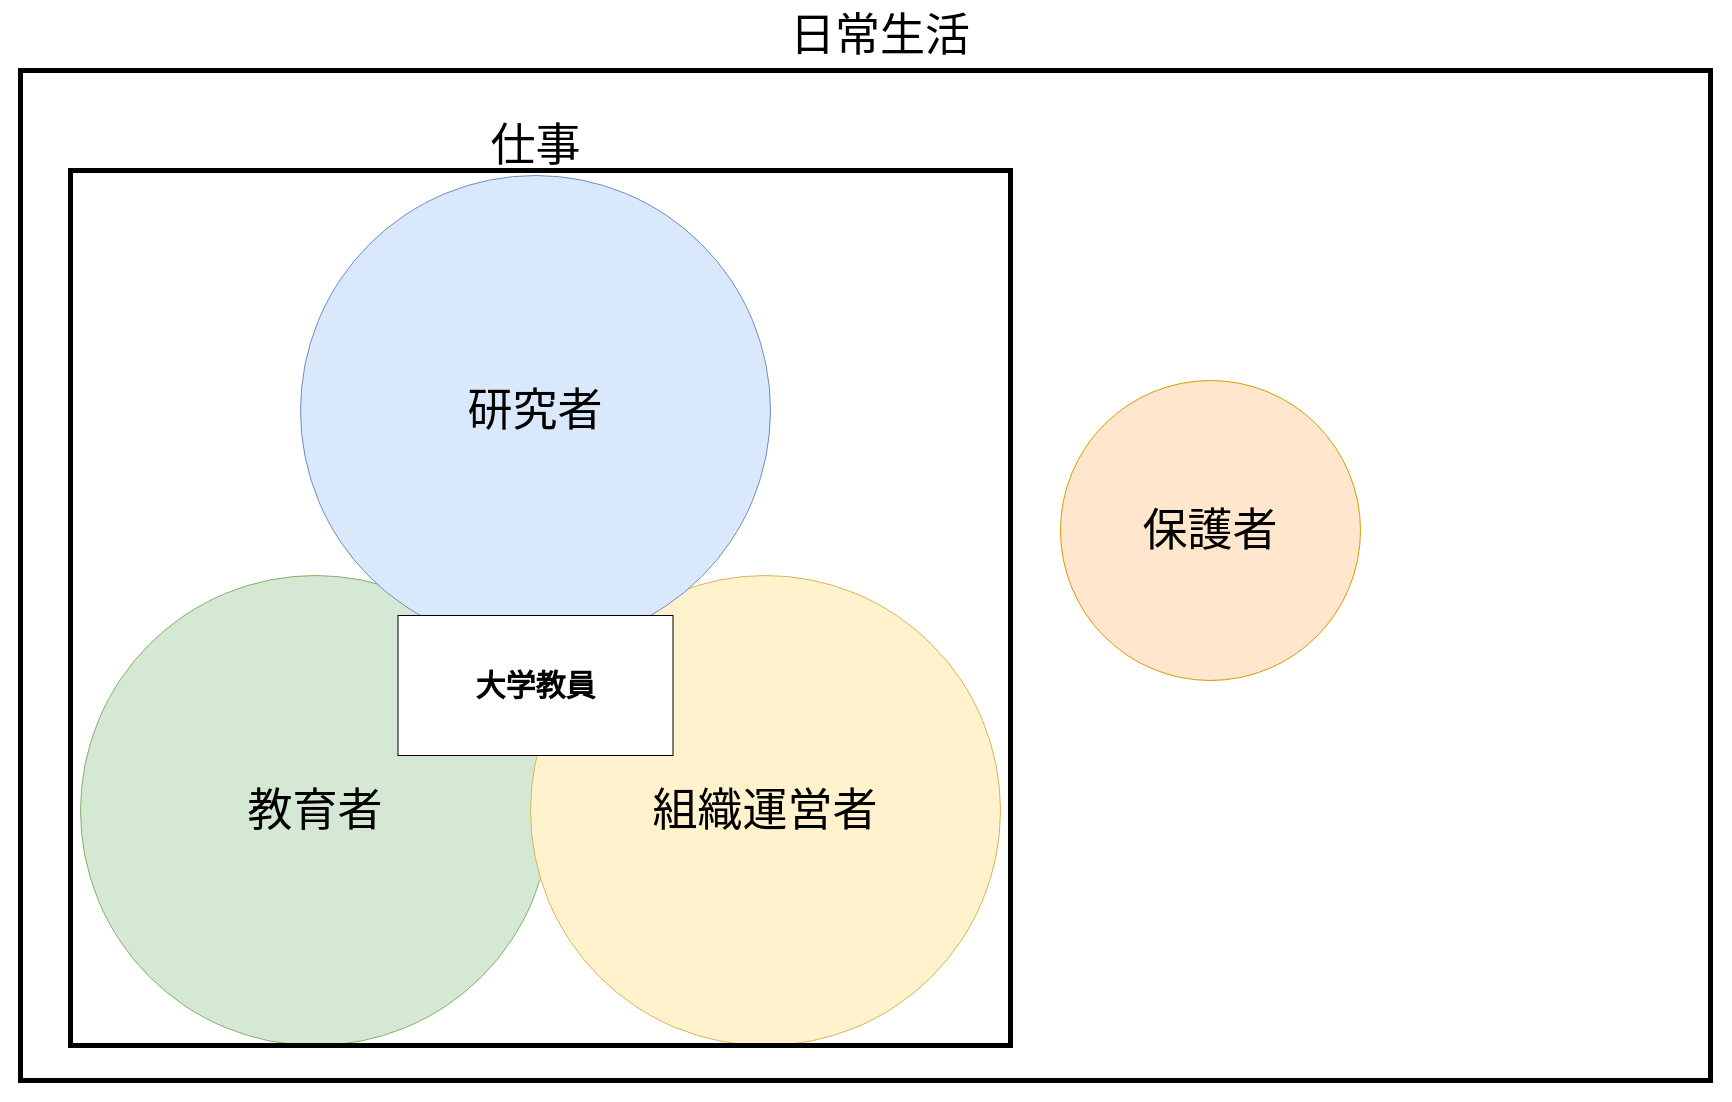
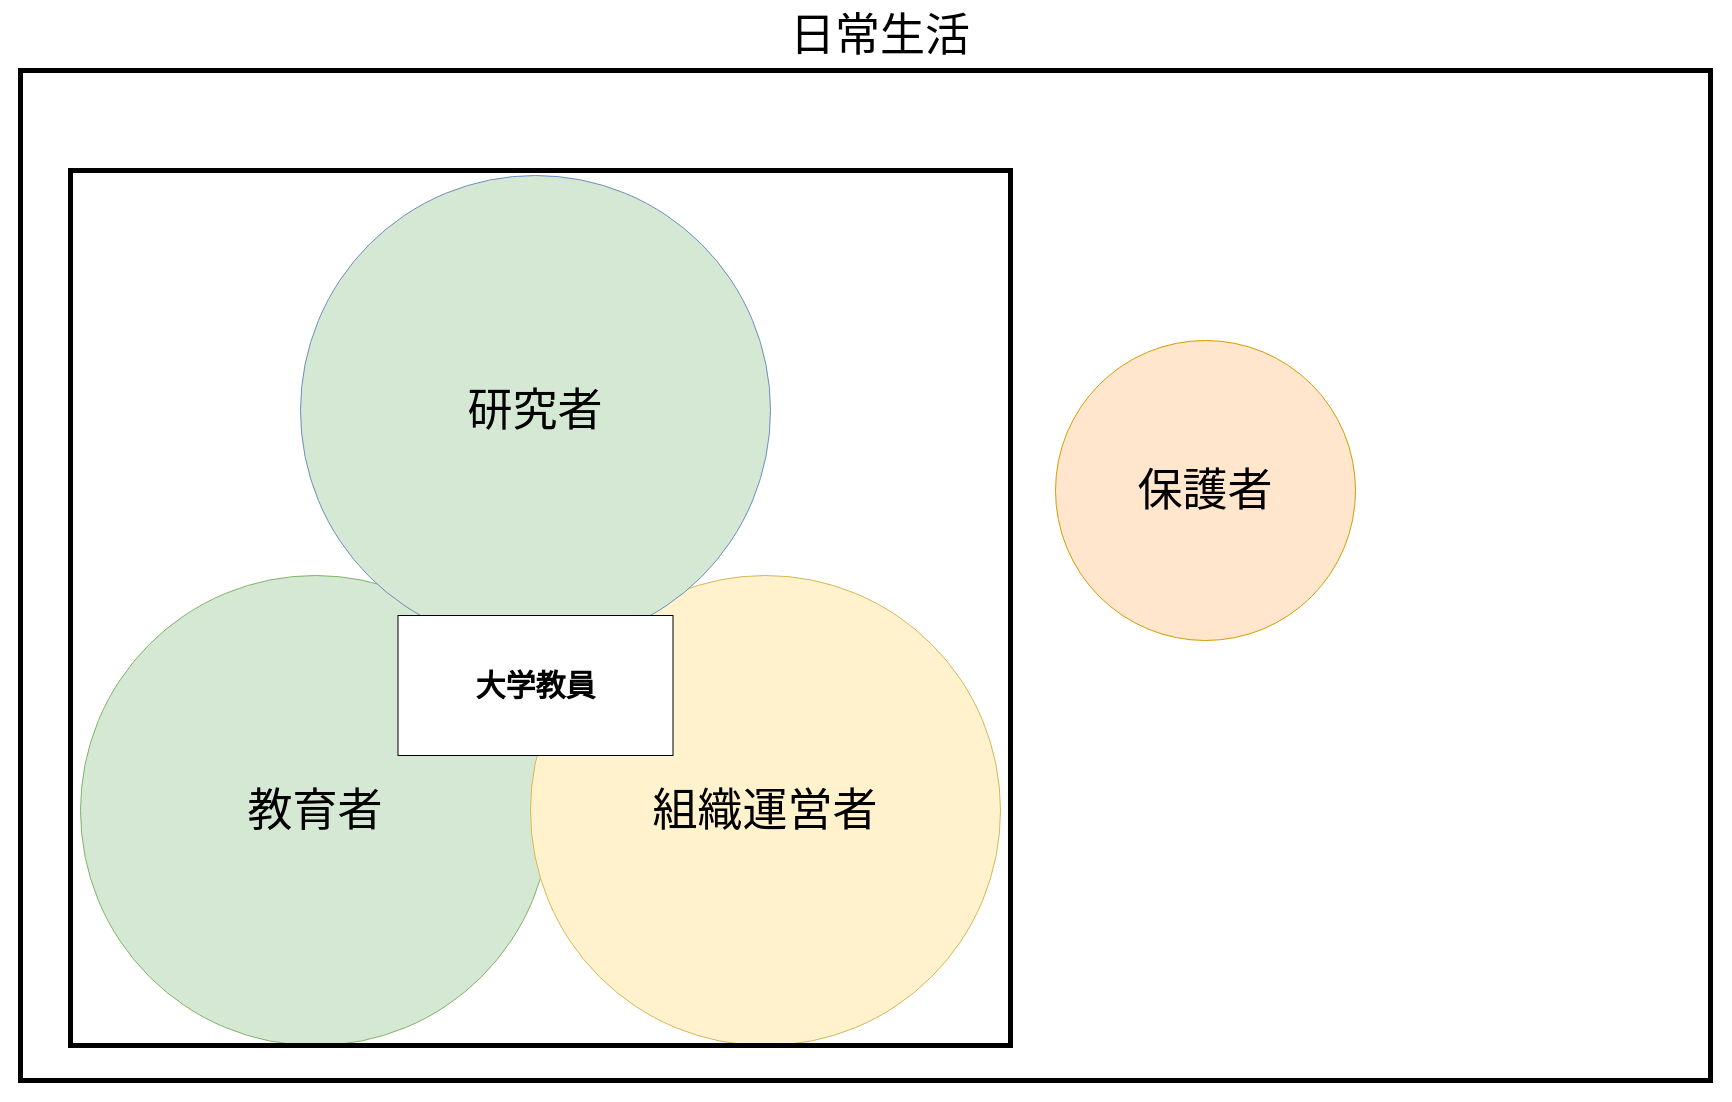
(536, 146) -> none
(536, 411) -> (536, 411)
(1211, 531) -> (1206, 491)
